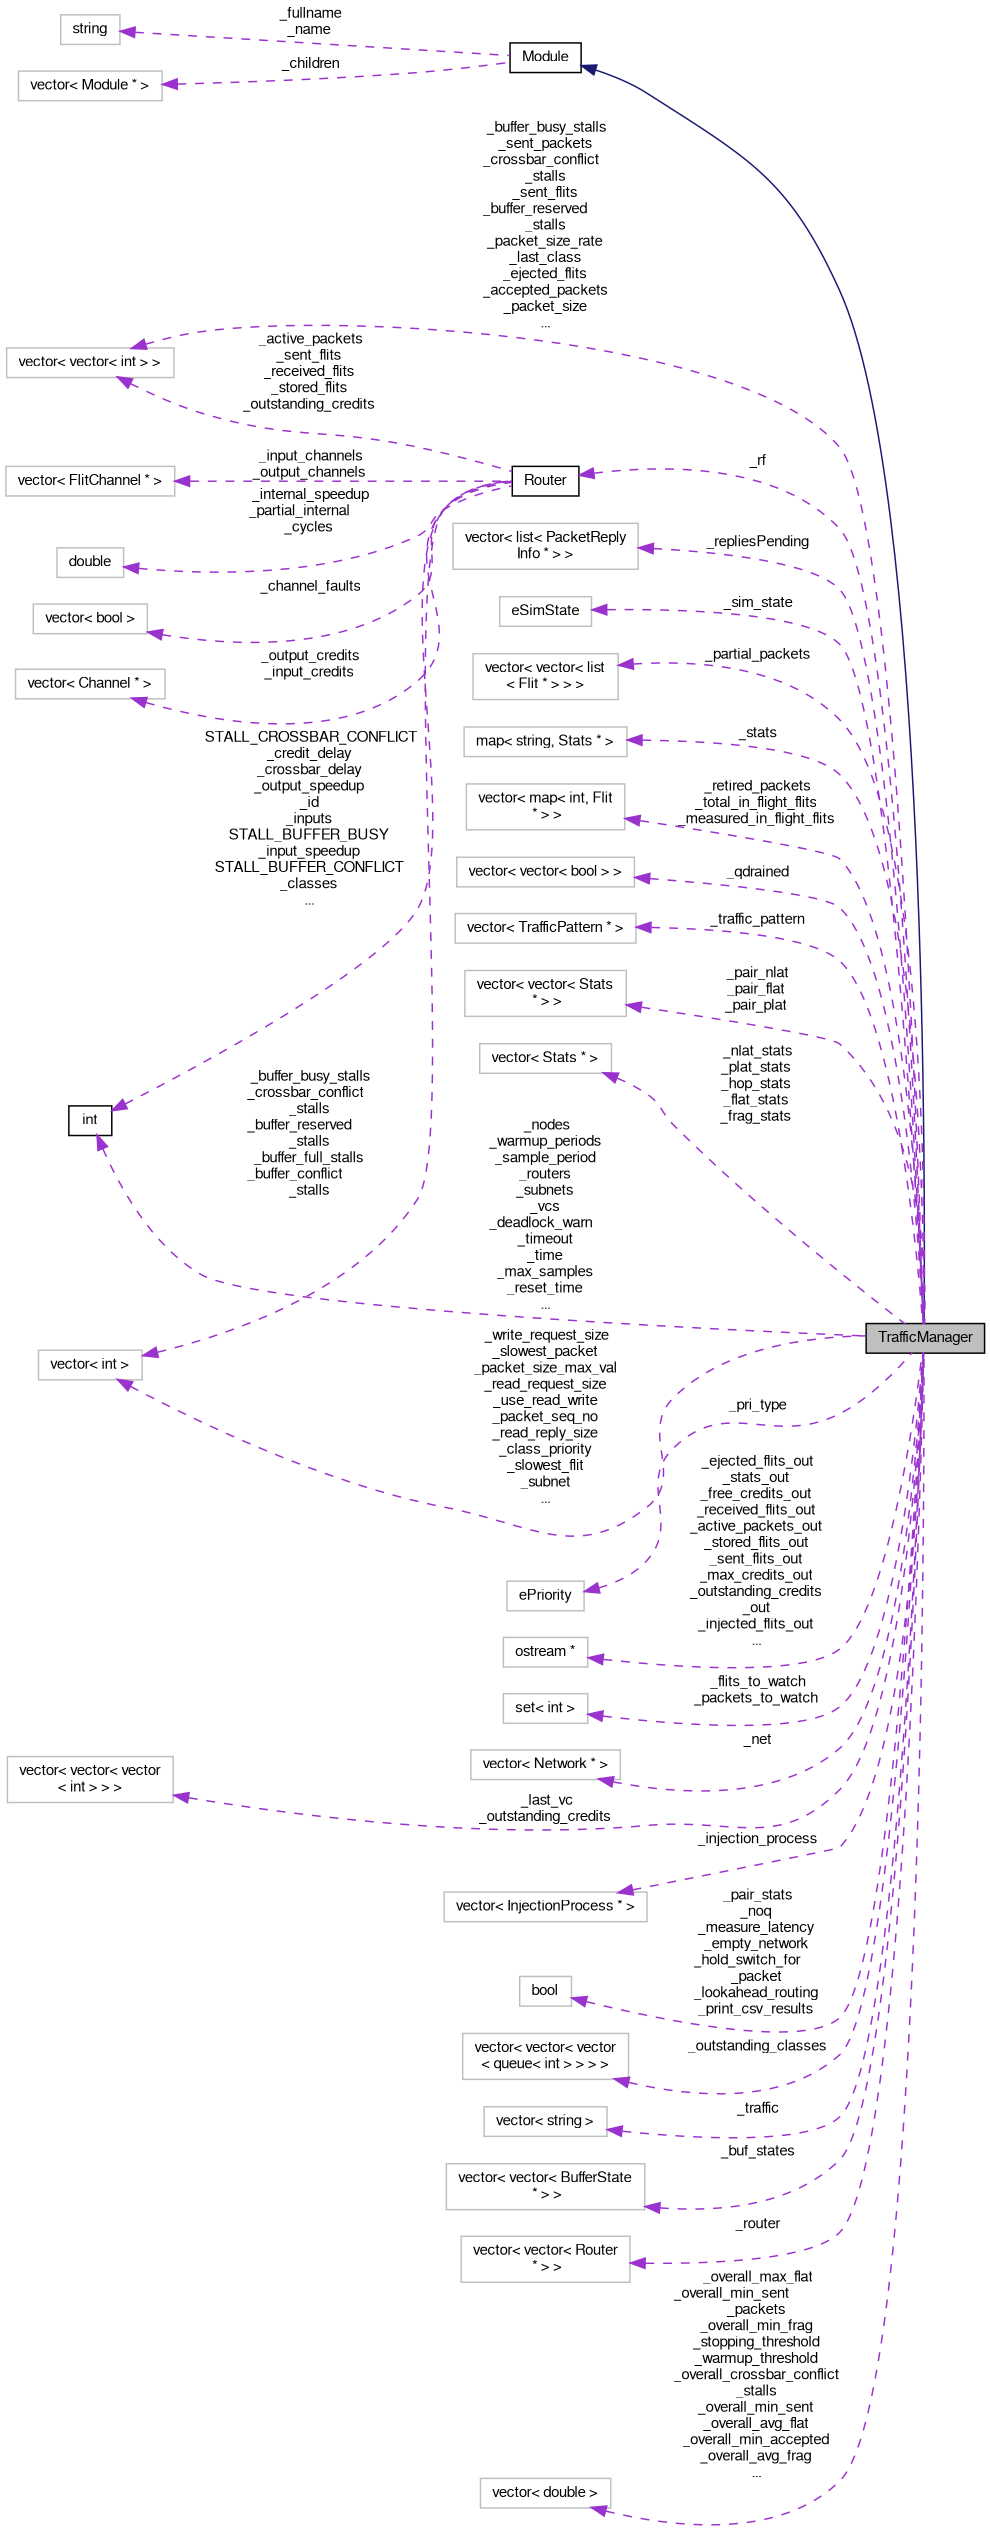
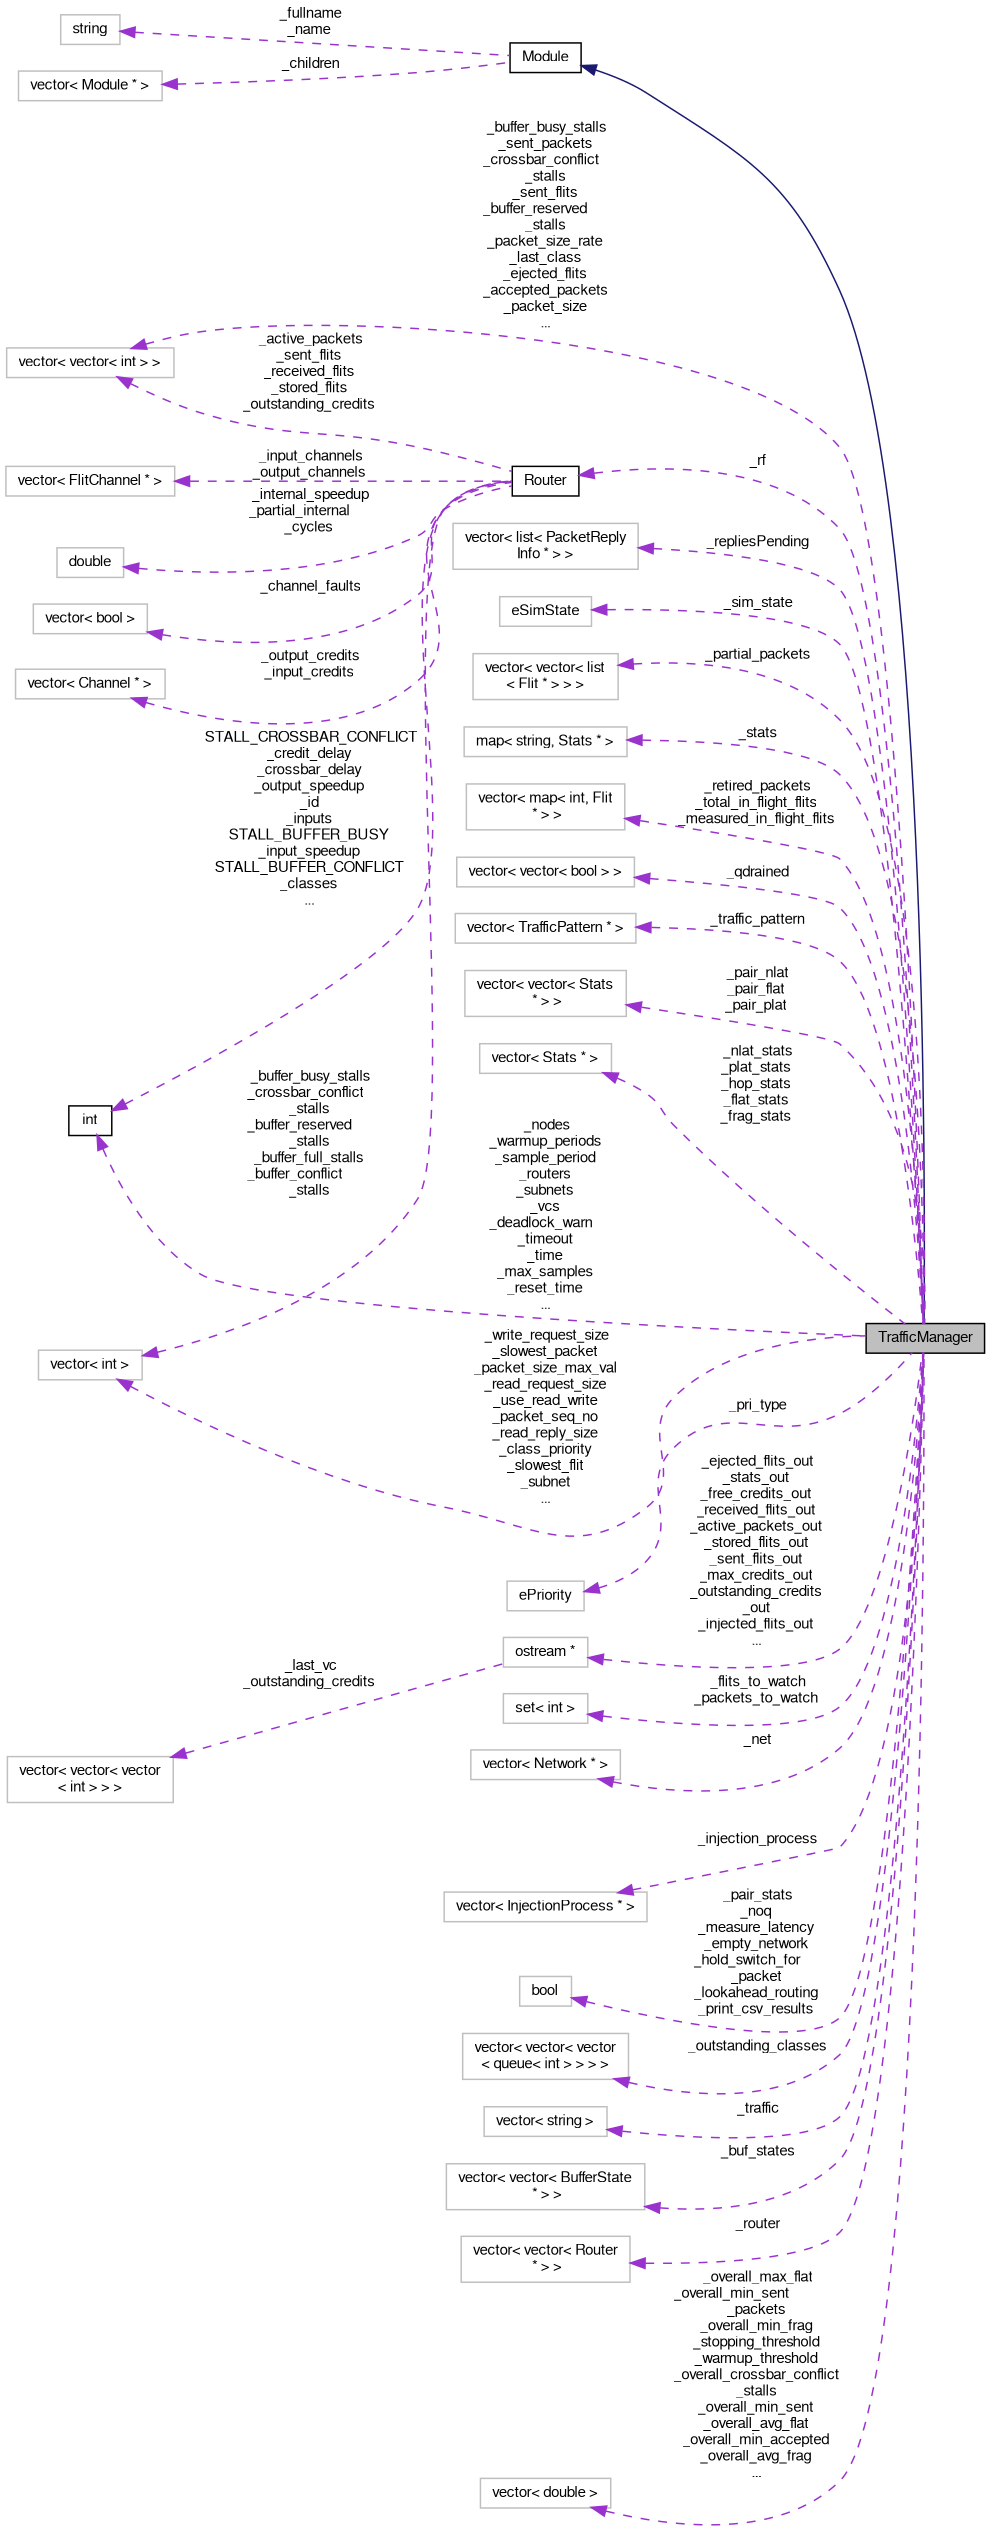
(744, 1827) -> (344, 1708)
